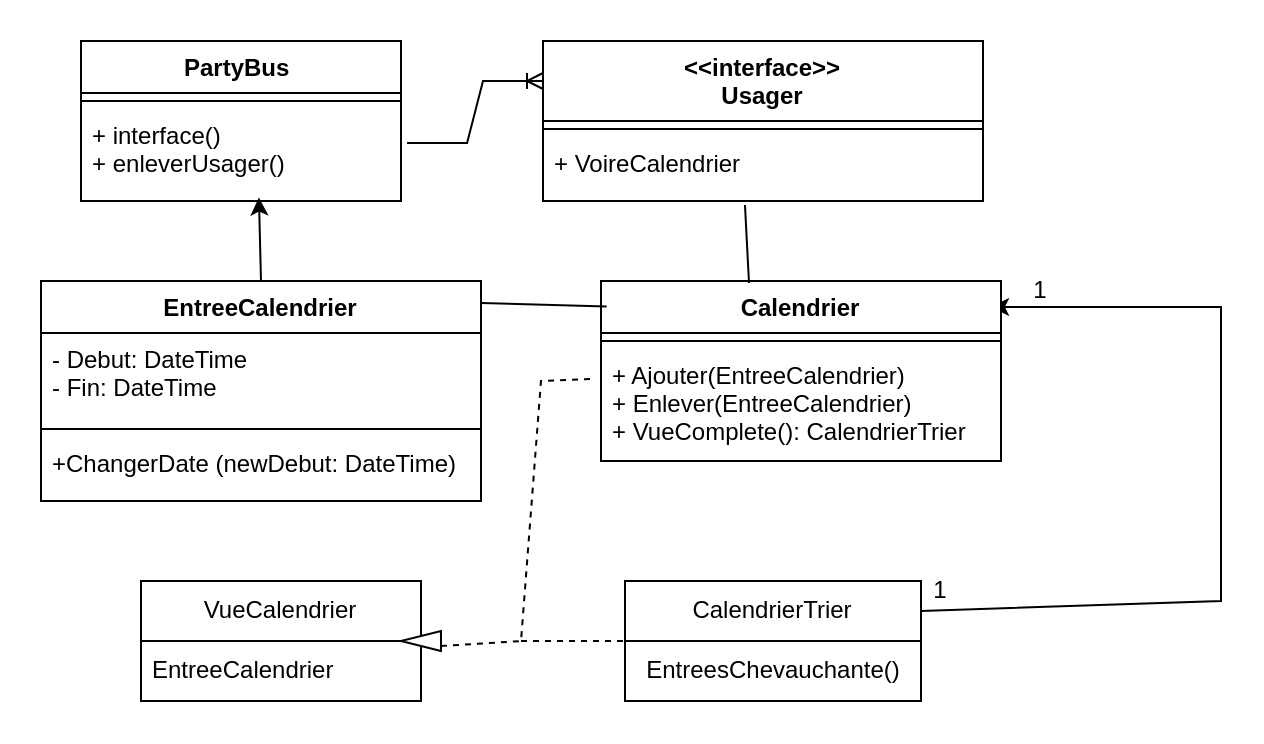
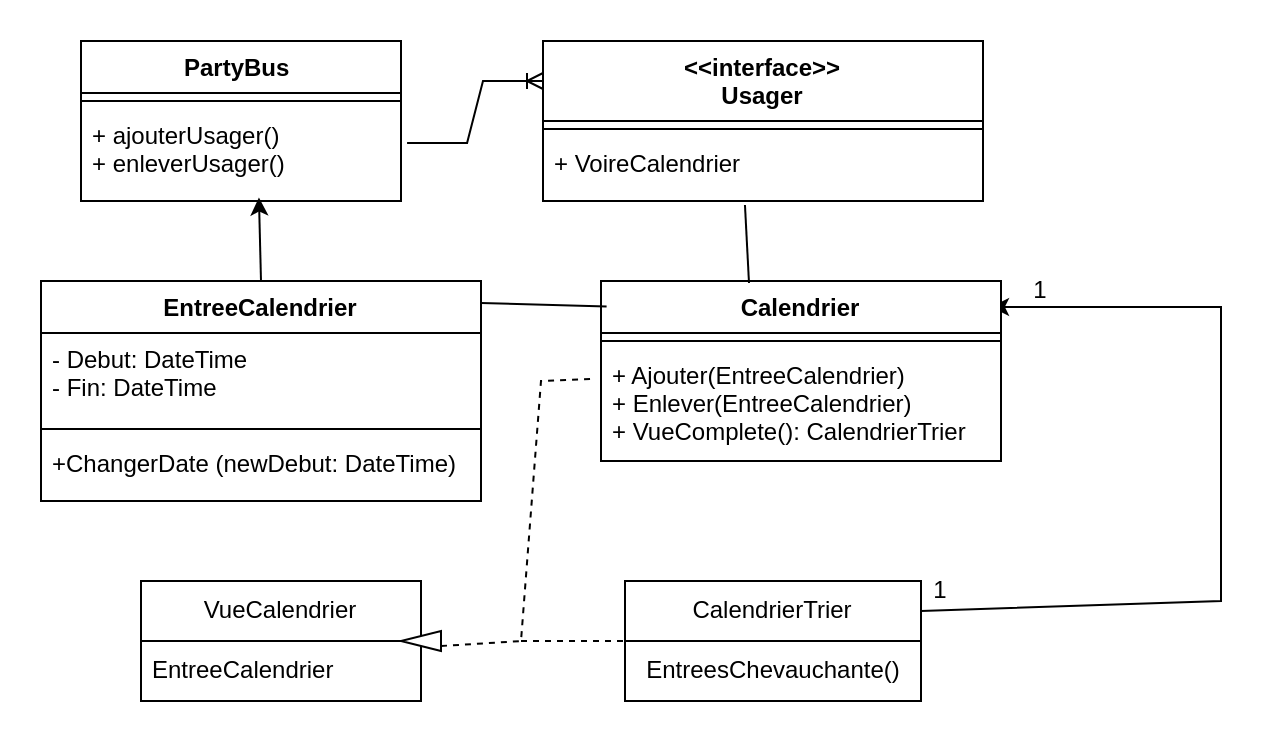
(173, 136) -> (203, 136)
